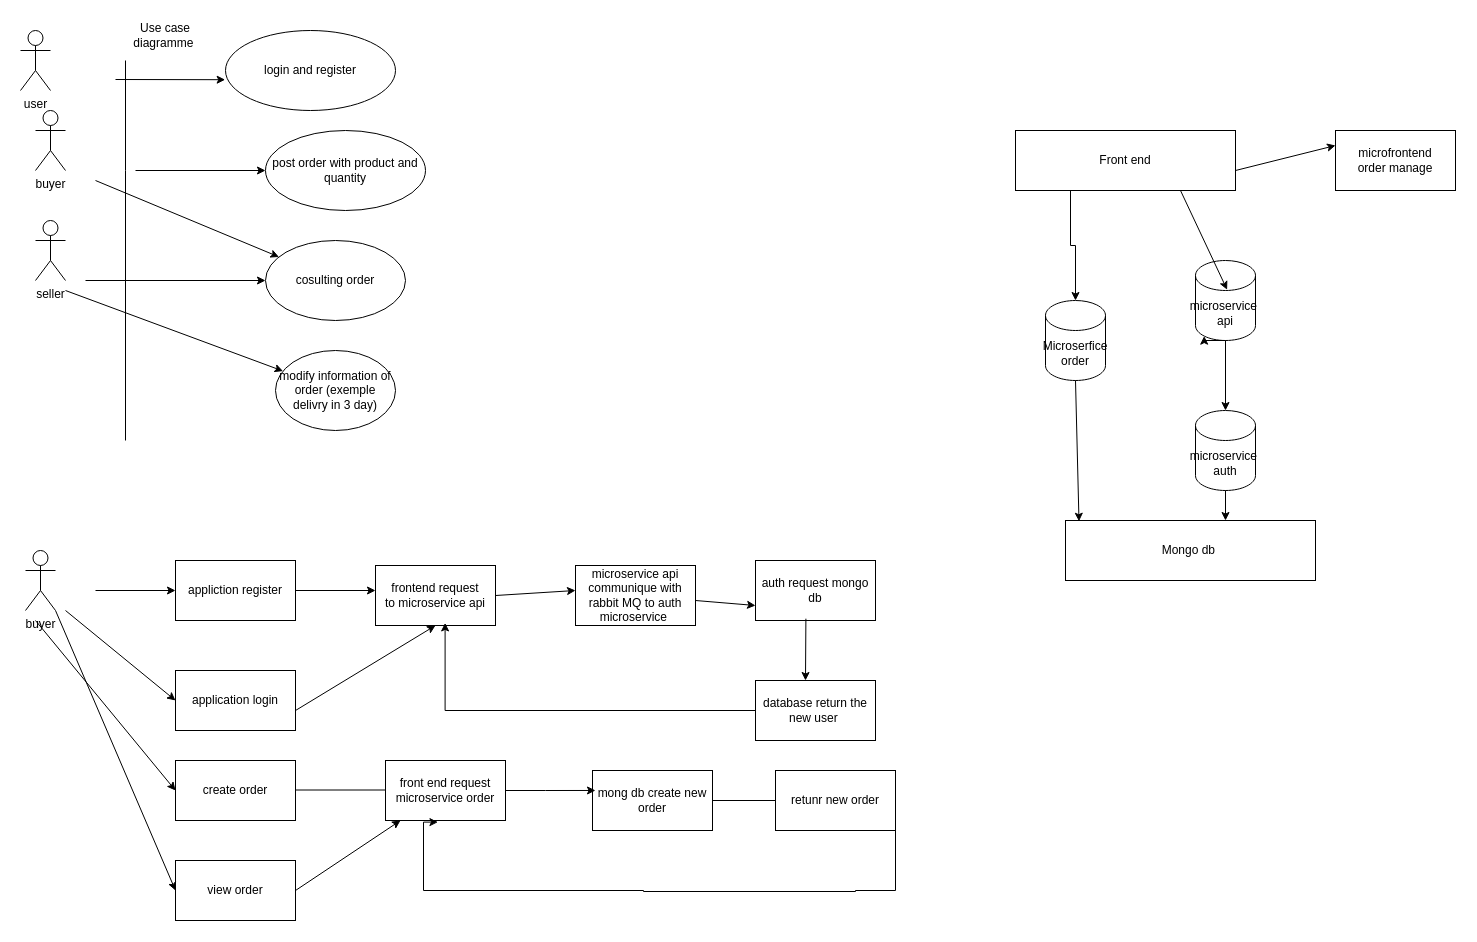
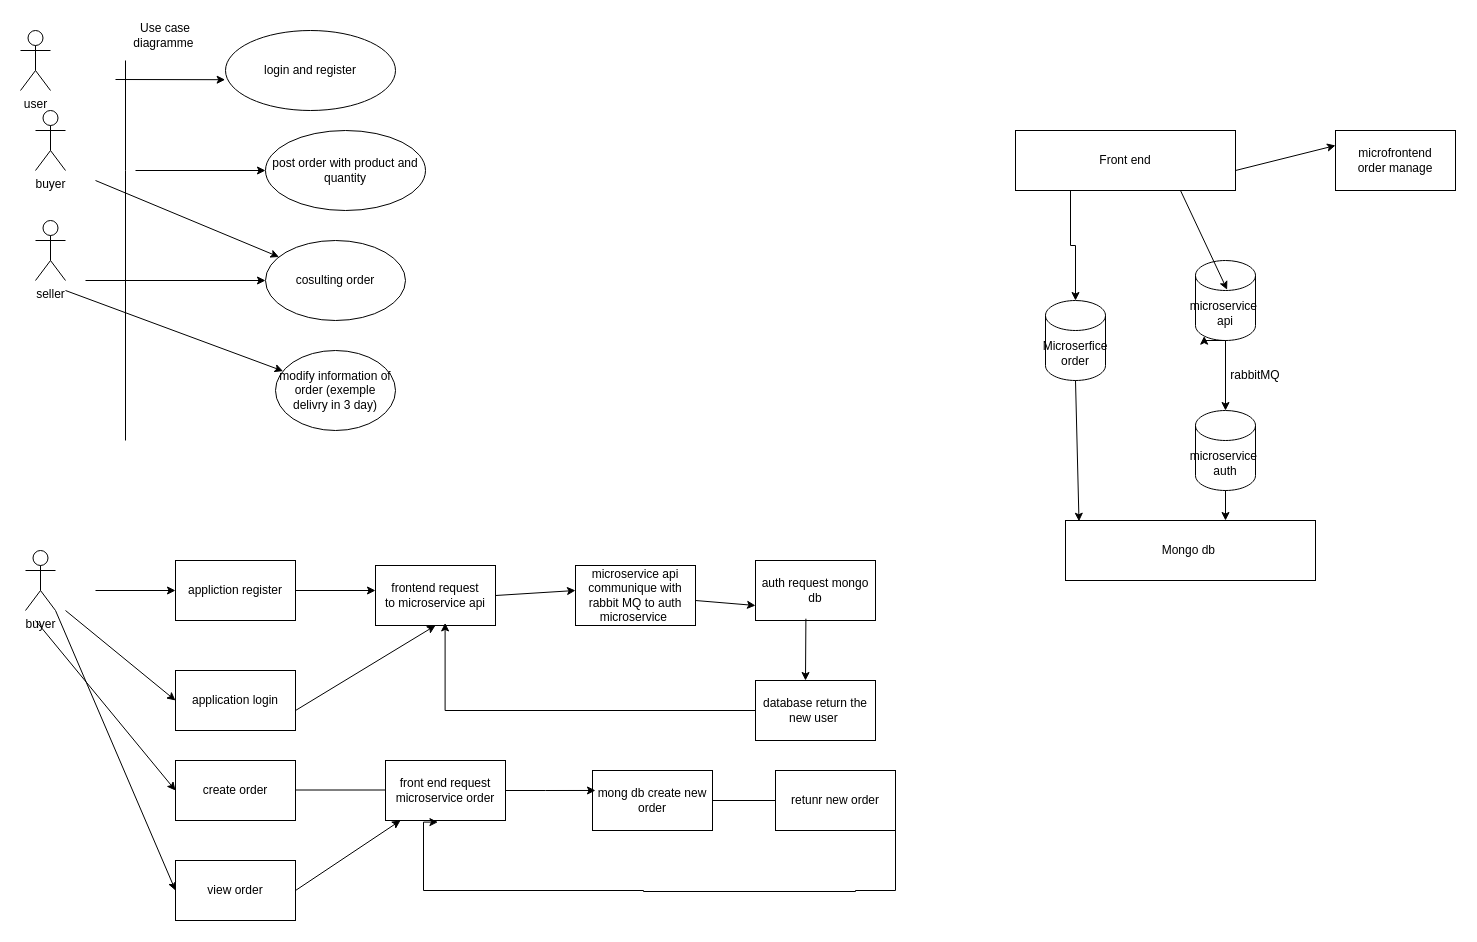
none -> (1256, 376)
